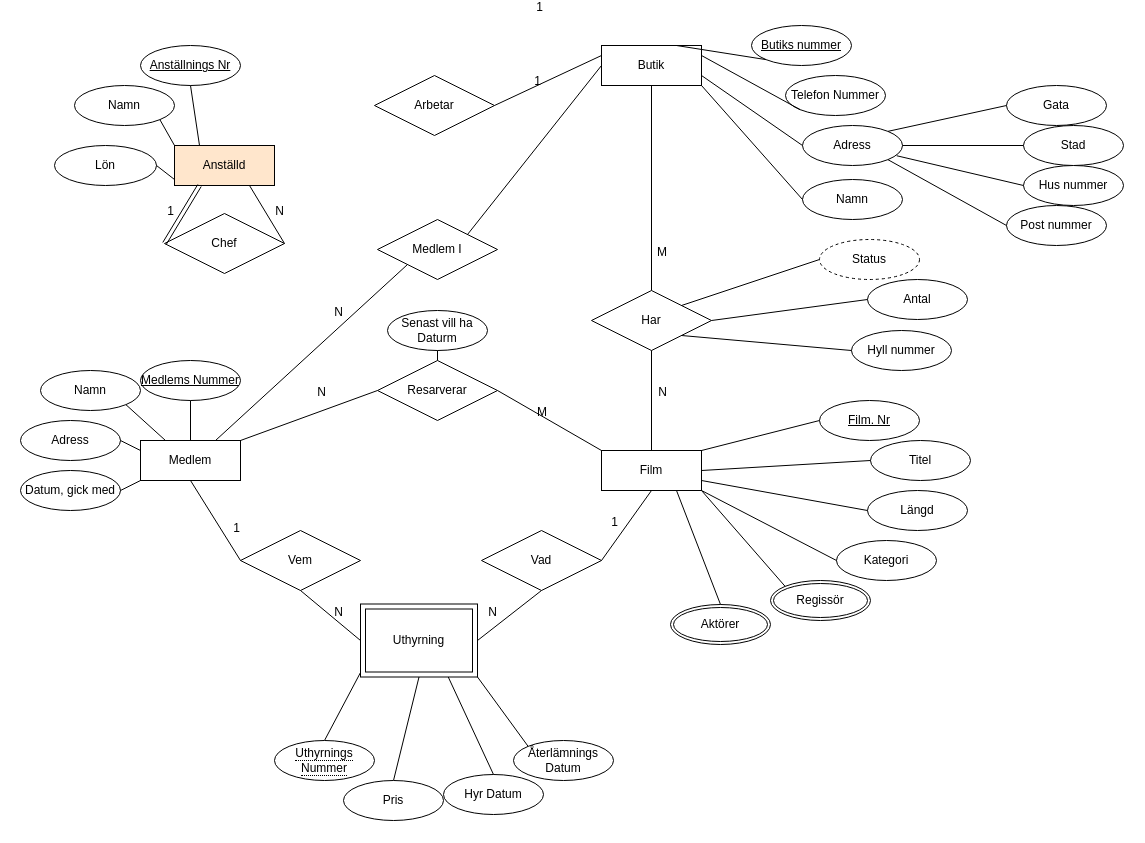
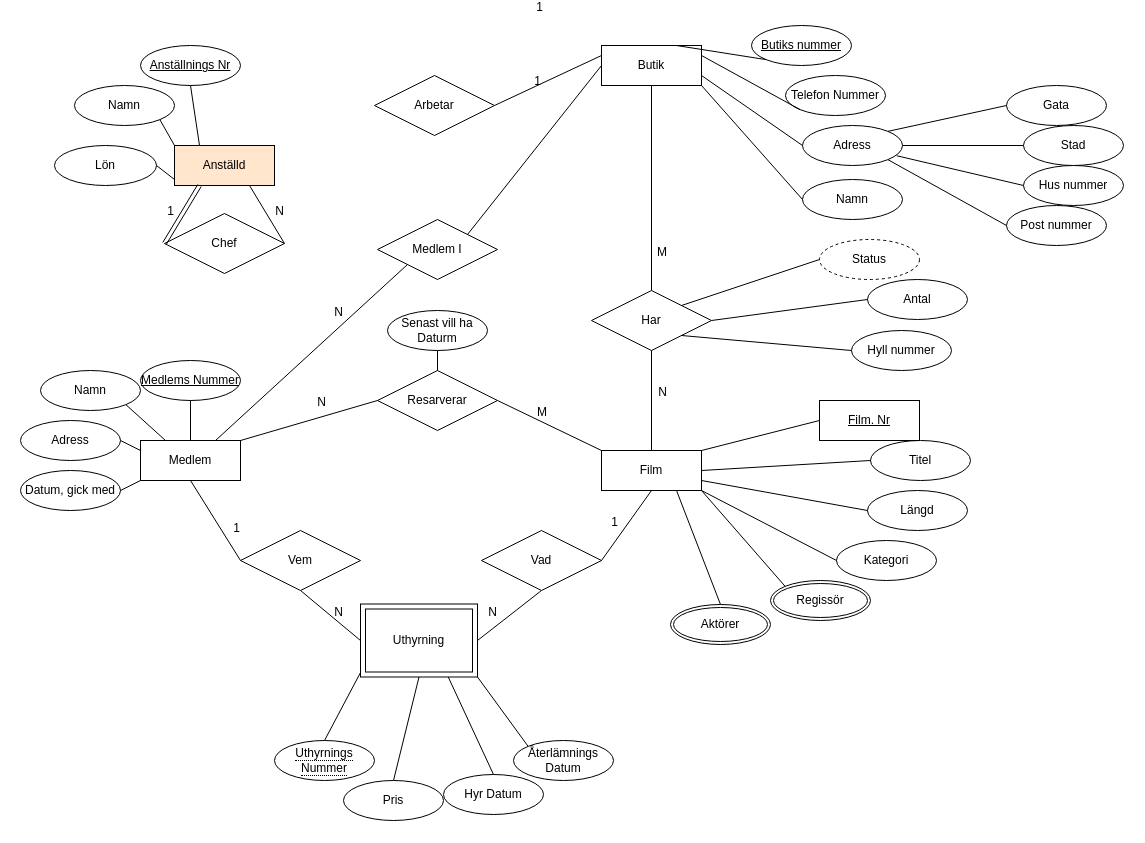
(438, 391) -> (438, 401)
(870, 421) -> (870, 421)
